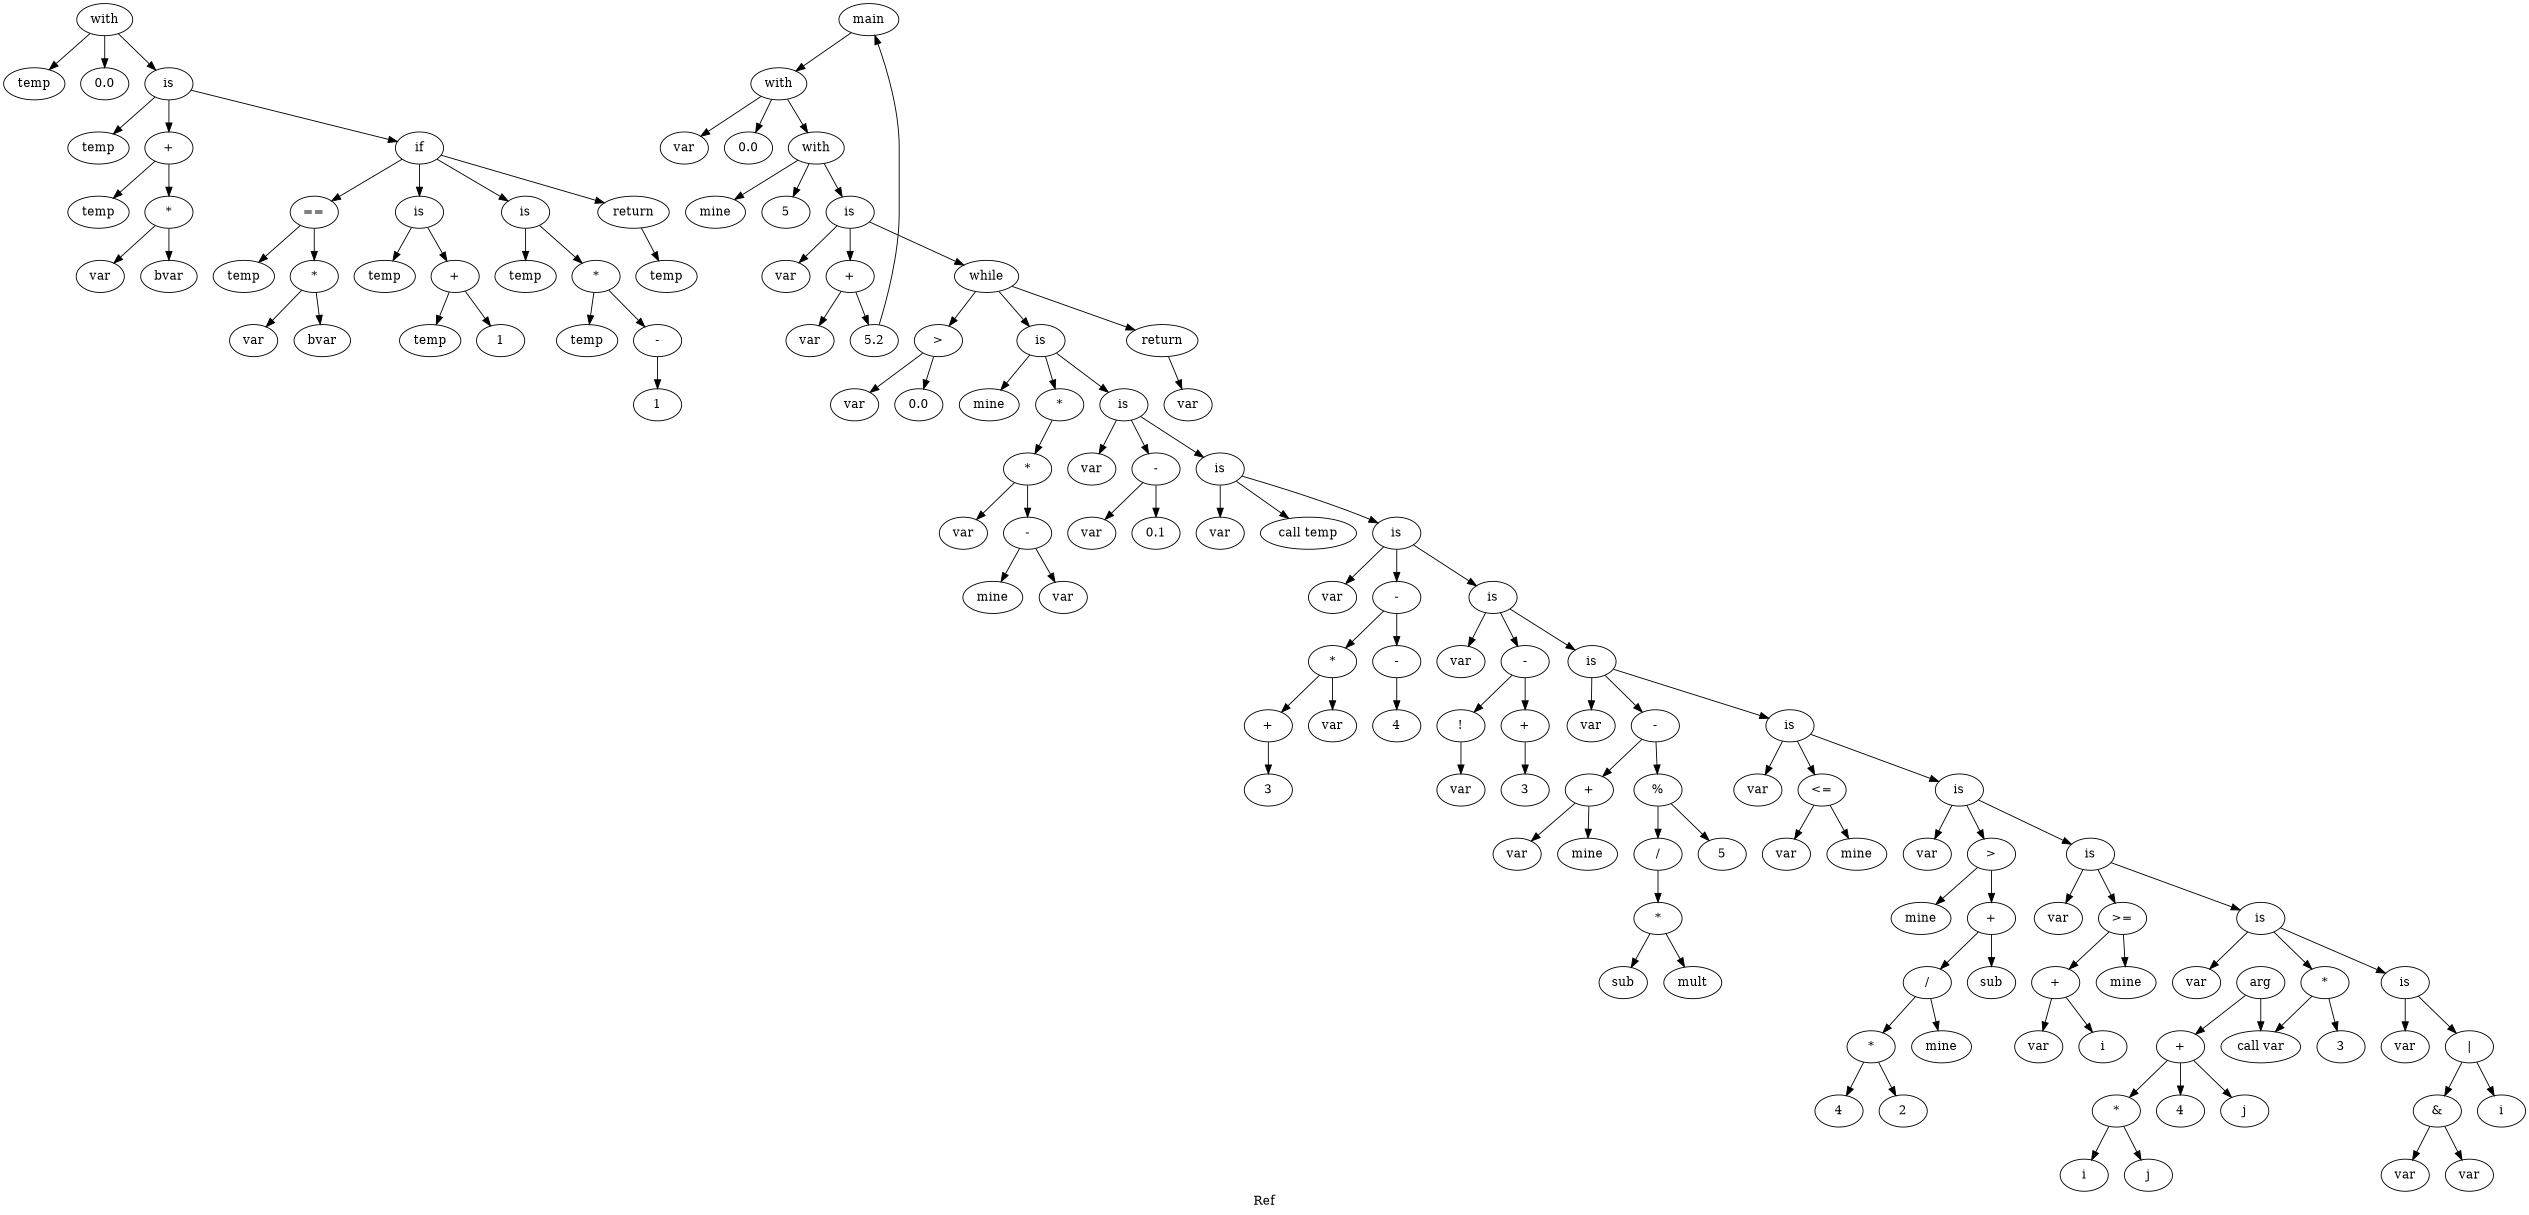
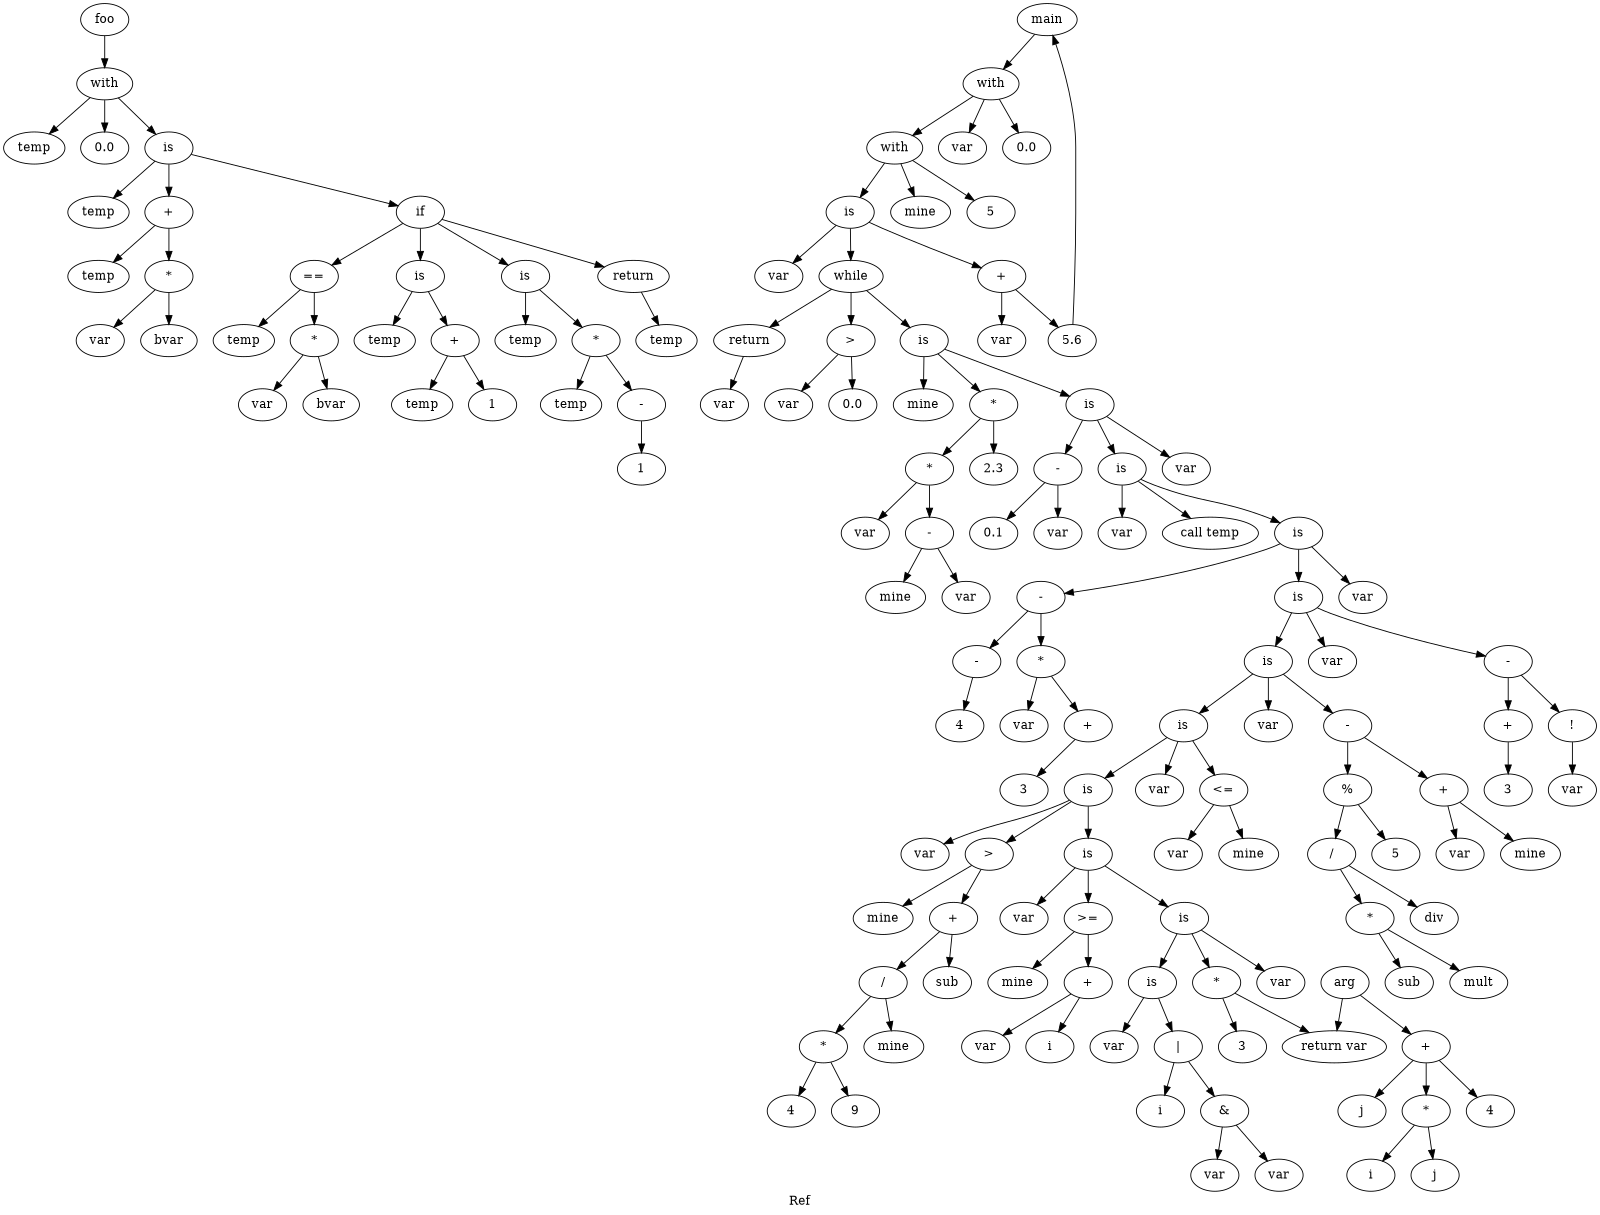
none -> (105, 20)
(874, 341) -> (1072, 341)
none -> (994, 469)
none -> (1434, 918)
(2261, 1047) -> (1334, 1047)
(1903, 1111) -> (856, 1111)
